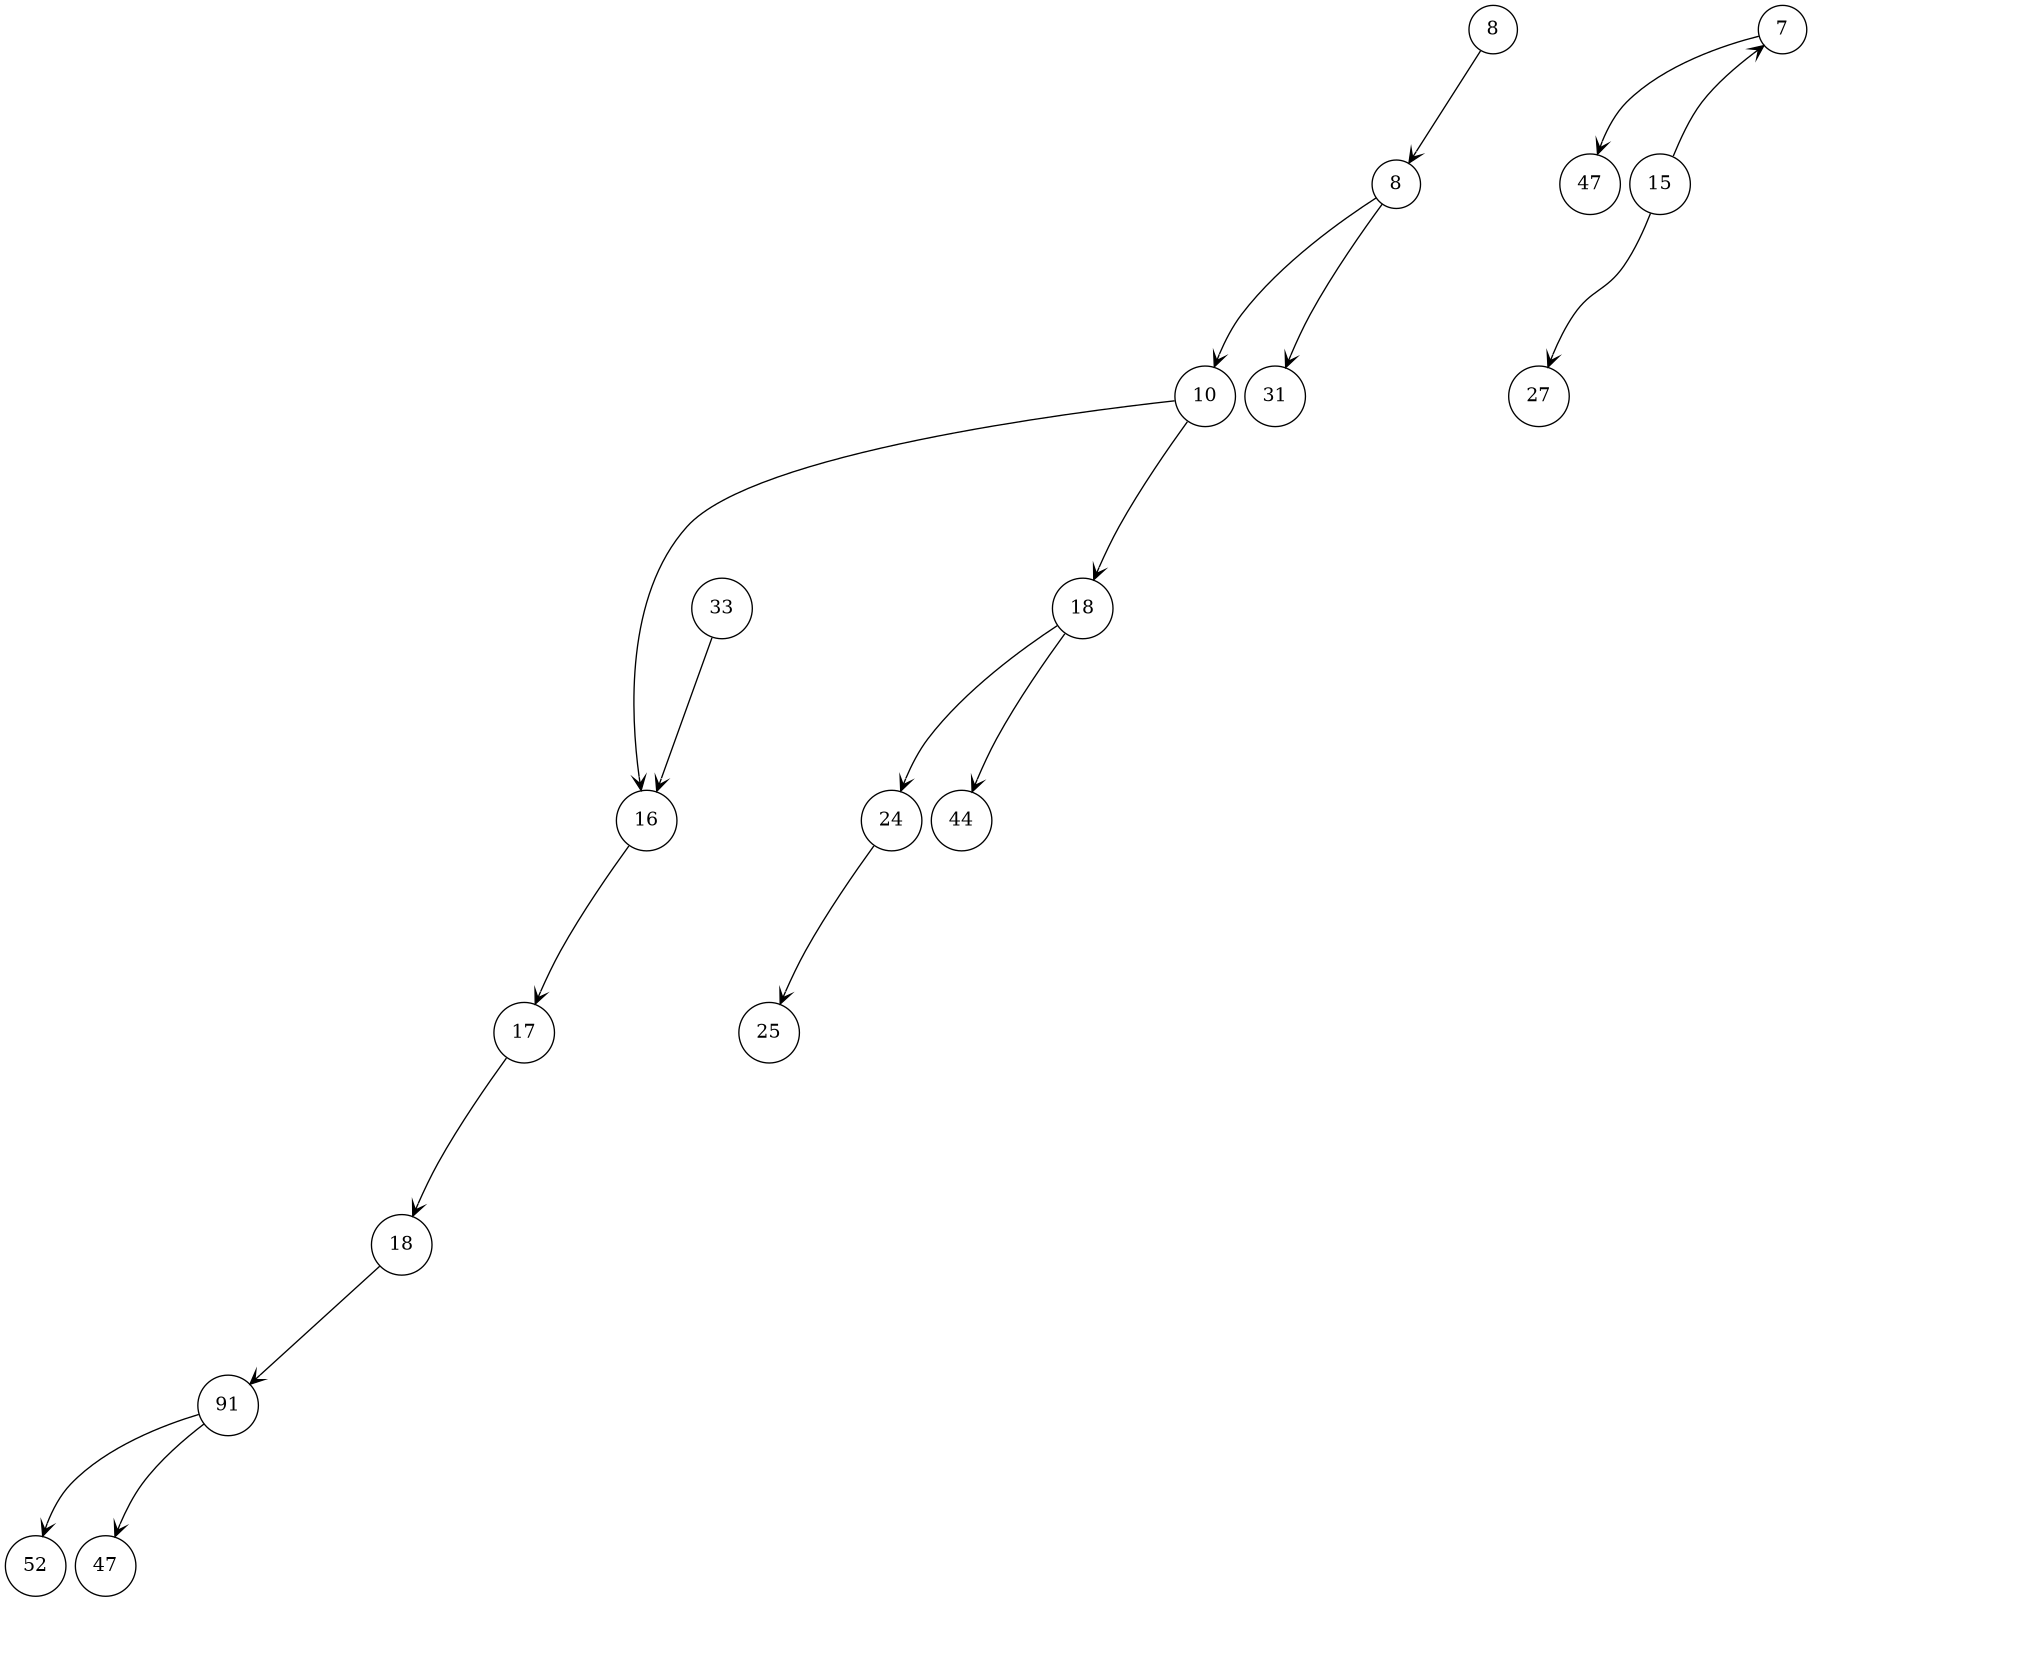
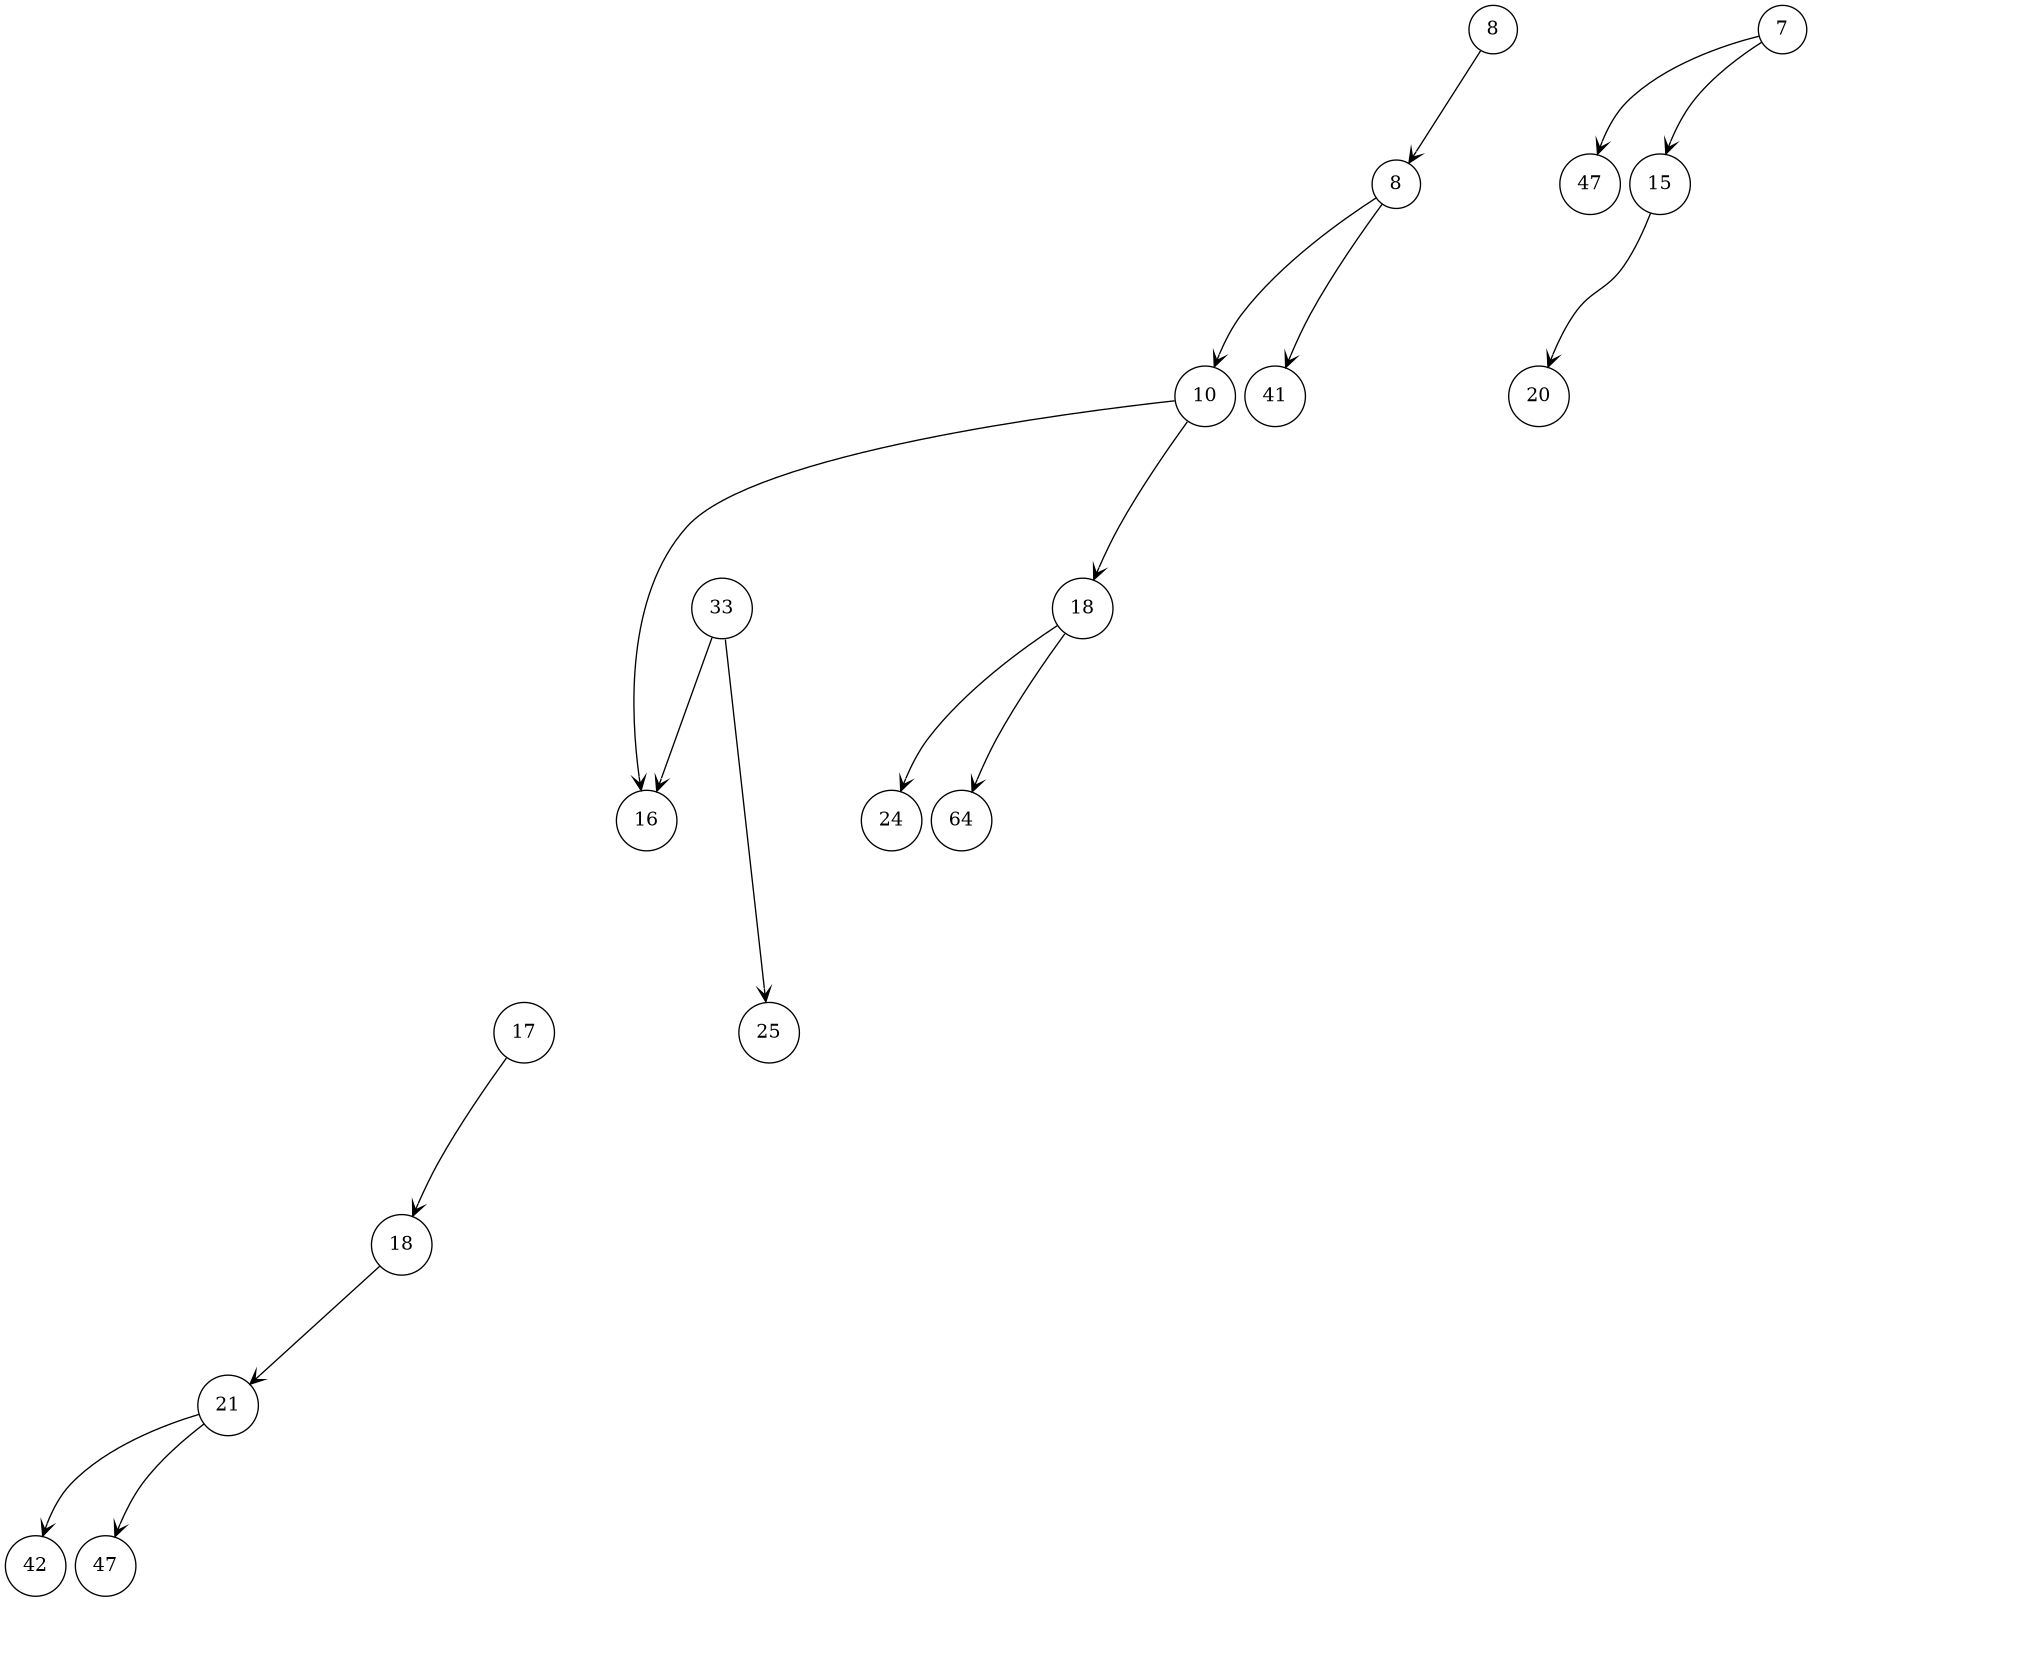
(1705, 99) -> (1708, 84)
(1275, 396) -> (1275, 396)
(1539, 396) -> (1539, 396)
(962, 821) -> (962, 821)
(581, 916) -> none
(826, 916) -> (745, 814)
(228, 1405) -> (228, 1405)
(36, 1566) -> (36, 1566)
